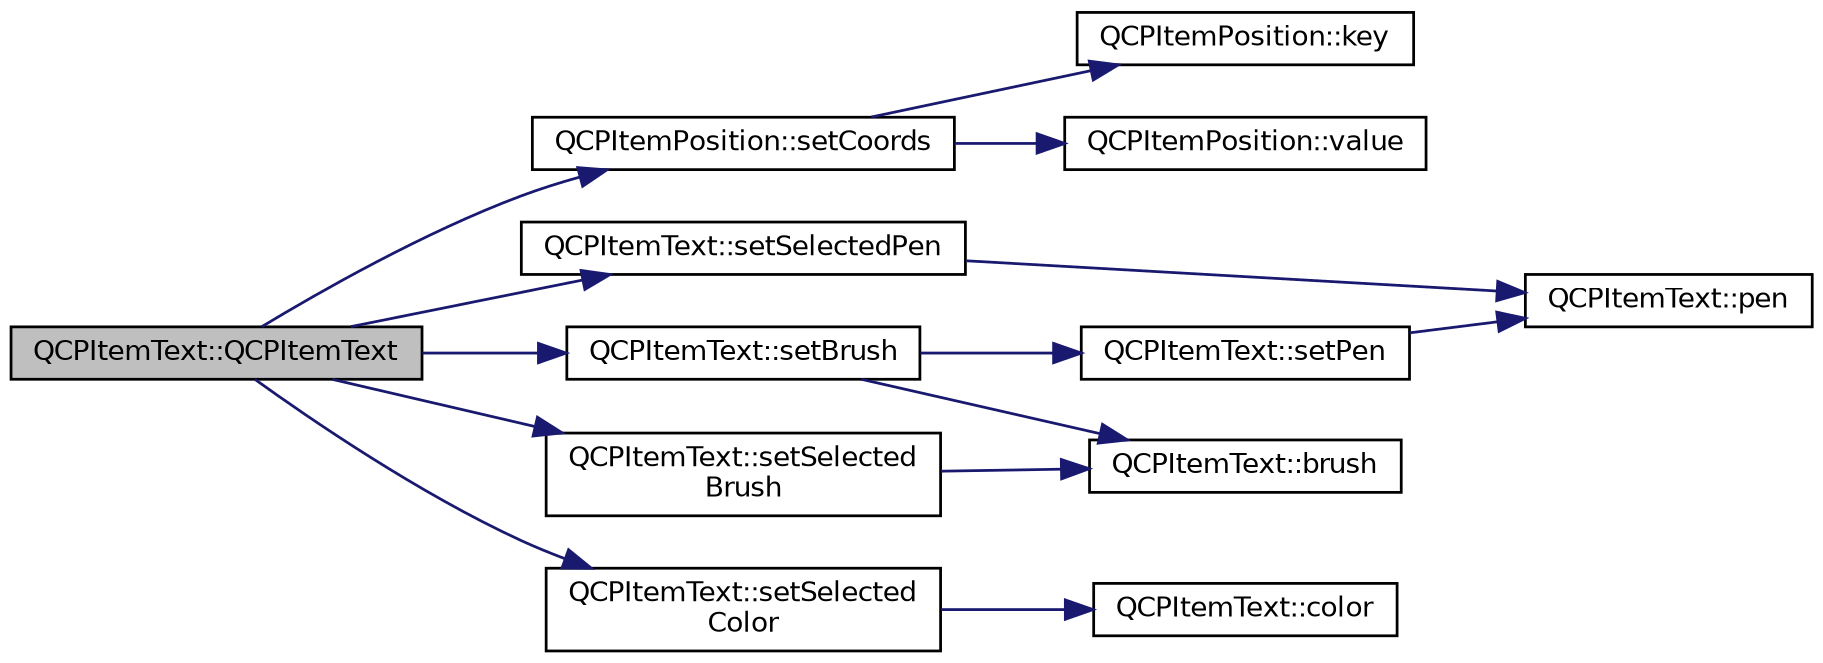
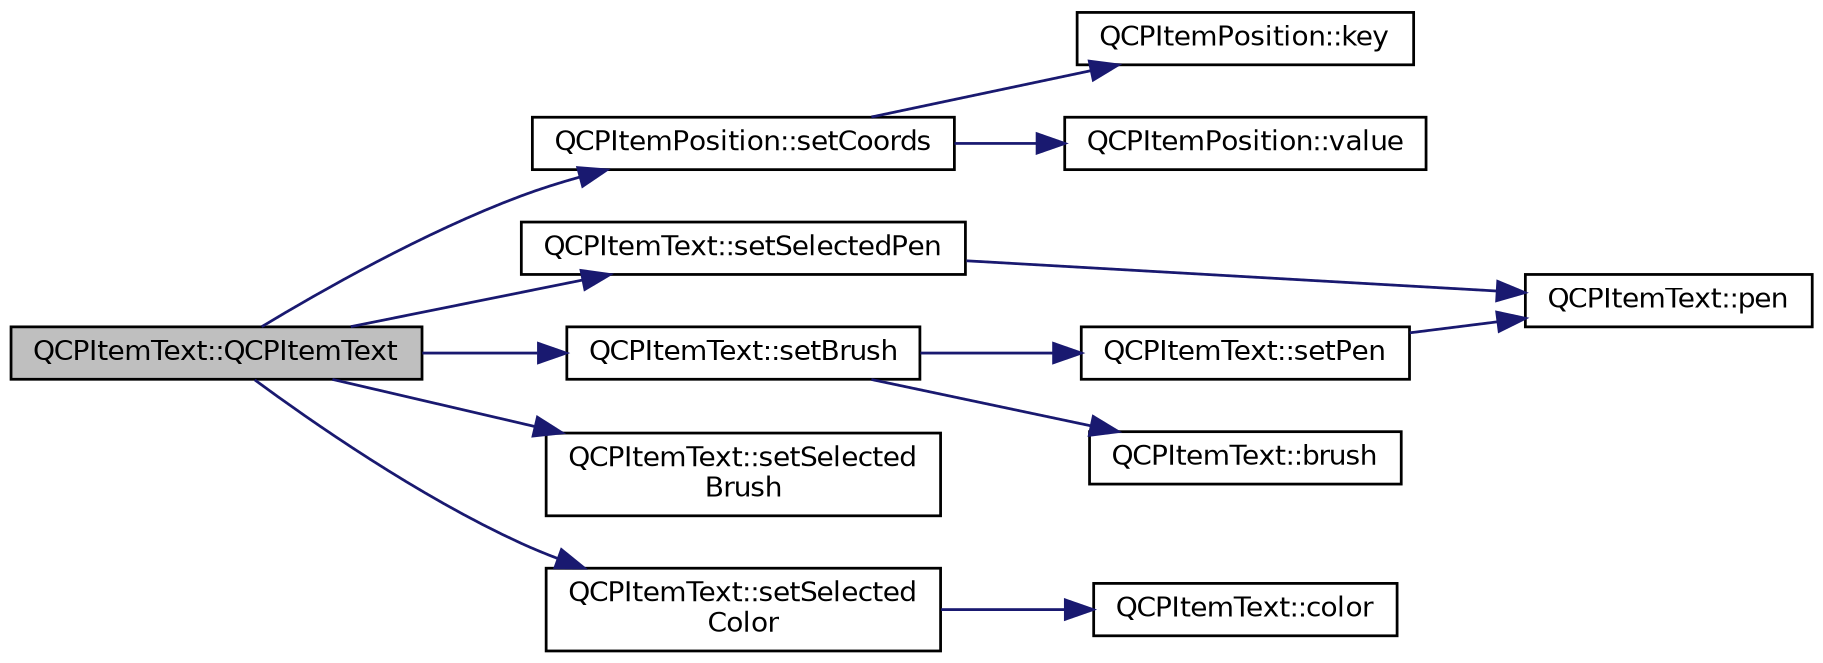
(1001, 470) -> none
